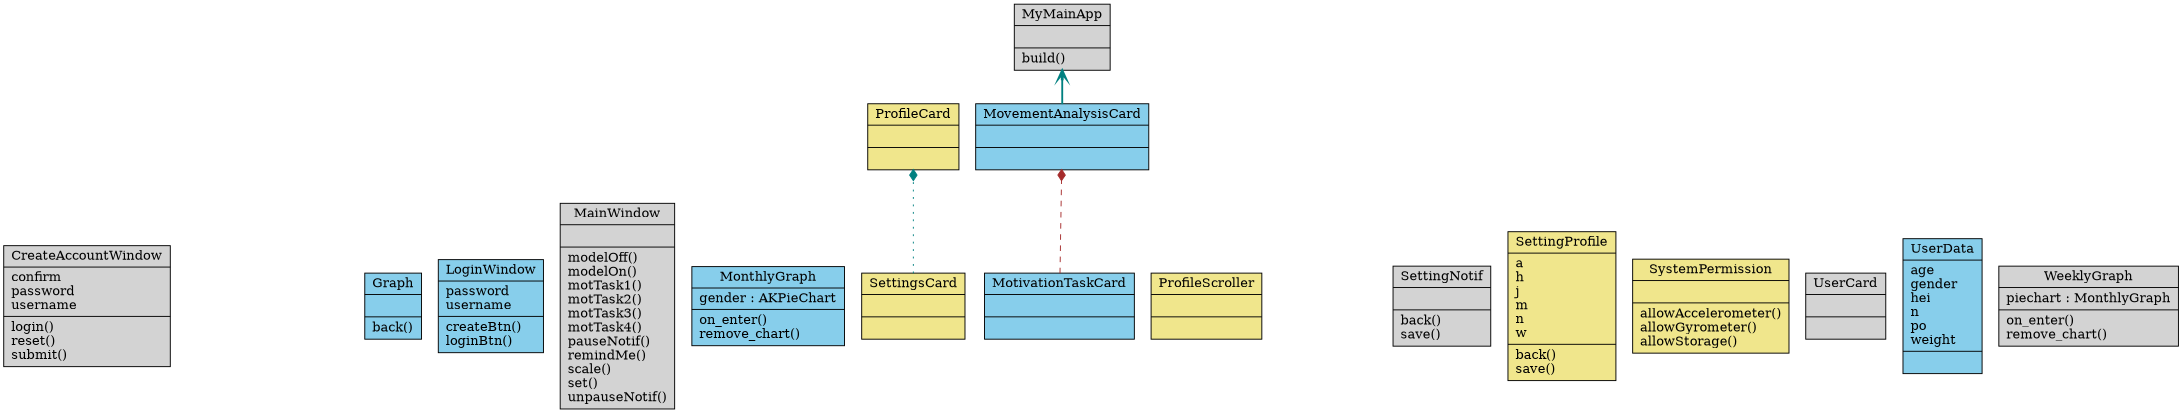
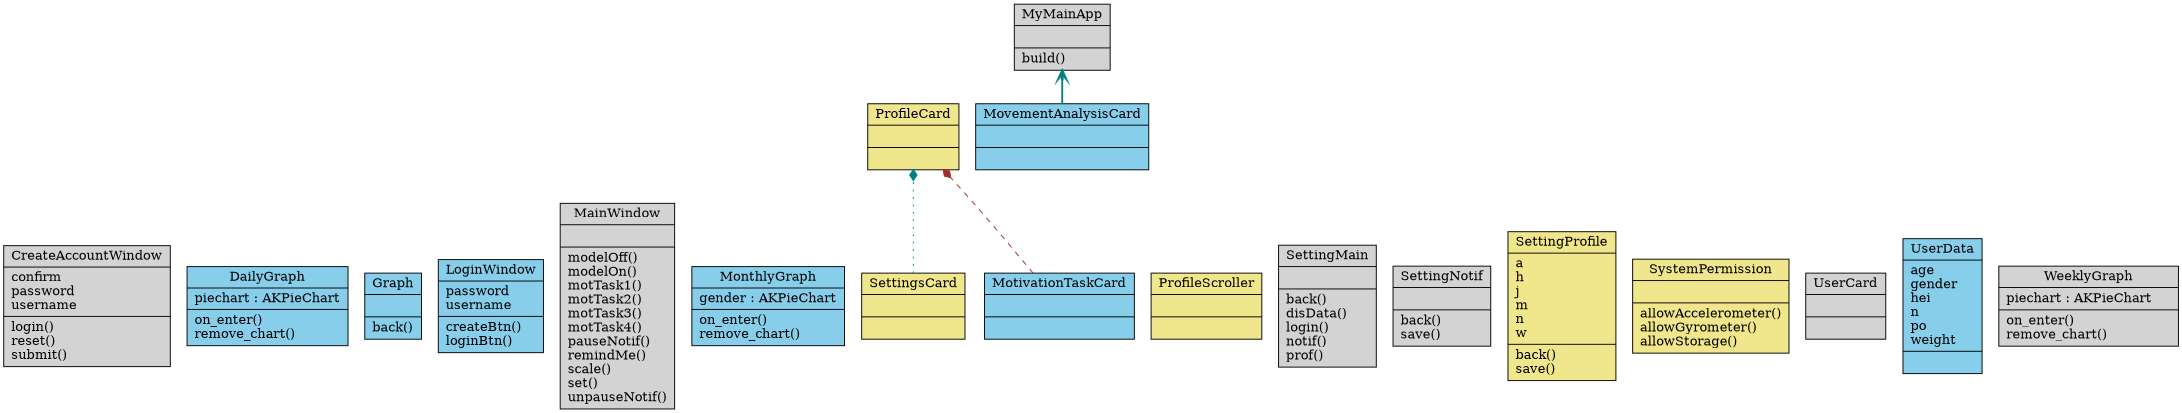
(1061, 227) -> (993, 225)
(2089, 298) -> (2079, 298)
none -> (268, 306)
none -> (1327, 306)
